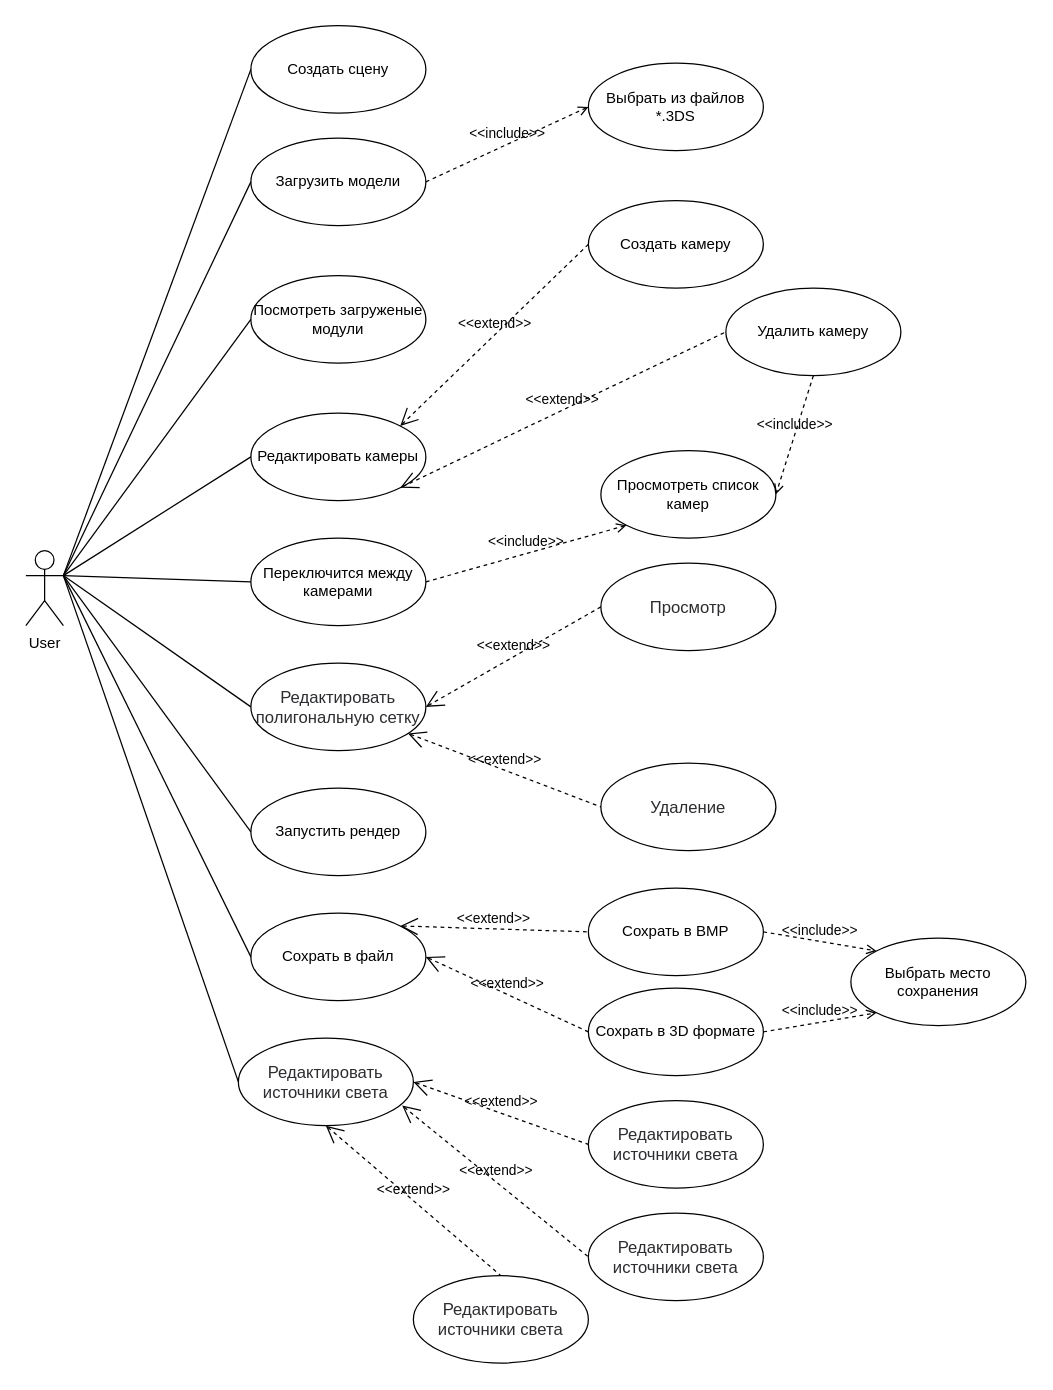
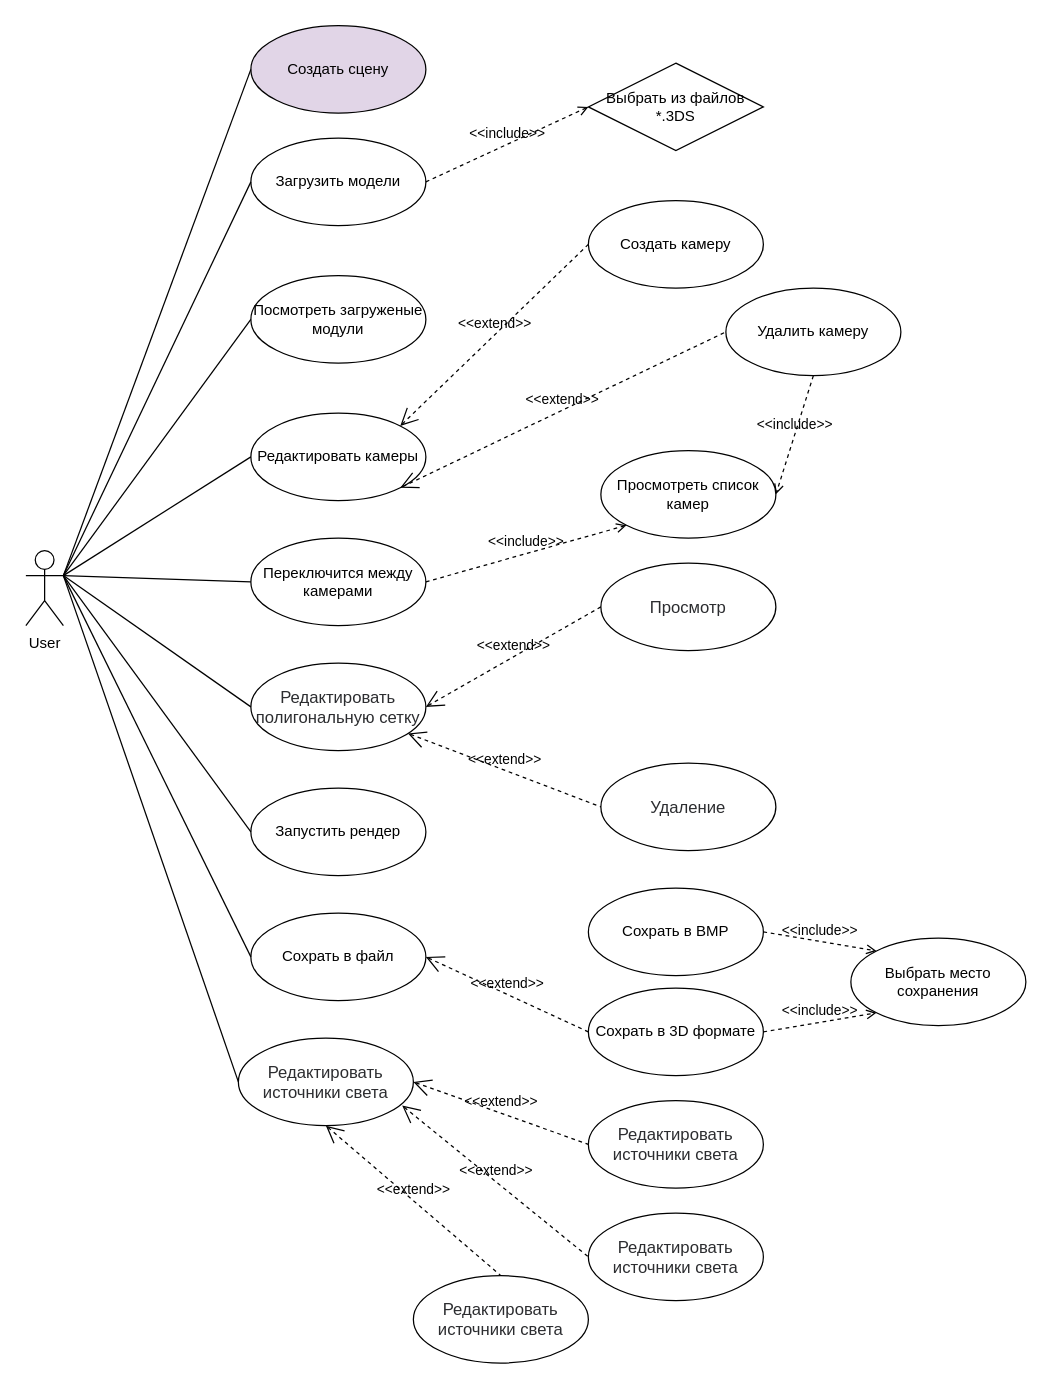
(338, 69) -> (338, 69)
(676, 107) -> (676, 107)
(495, 929) -> none
